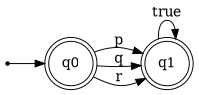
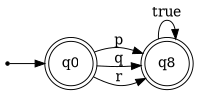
(167, 64) -> (167, 64)
